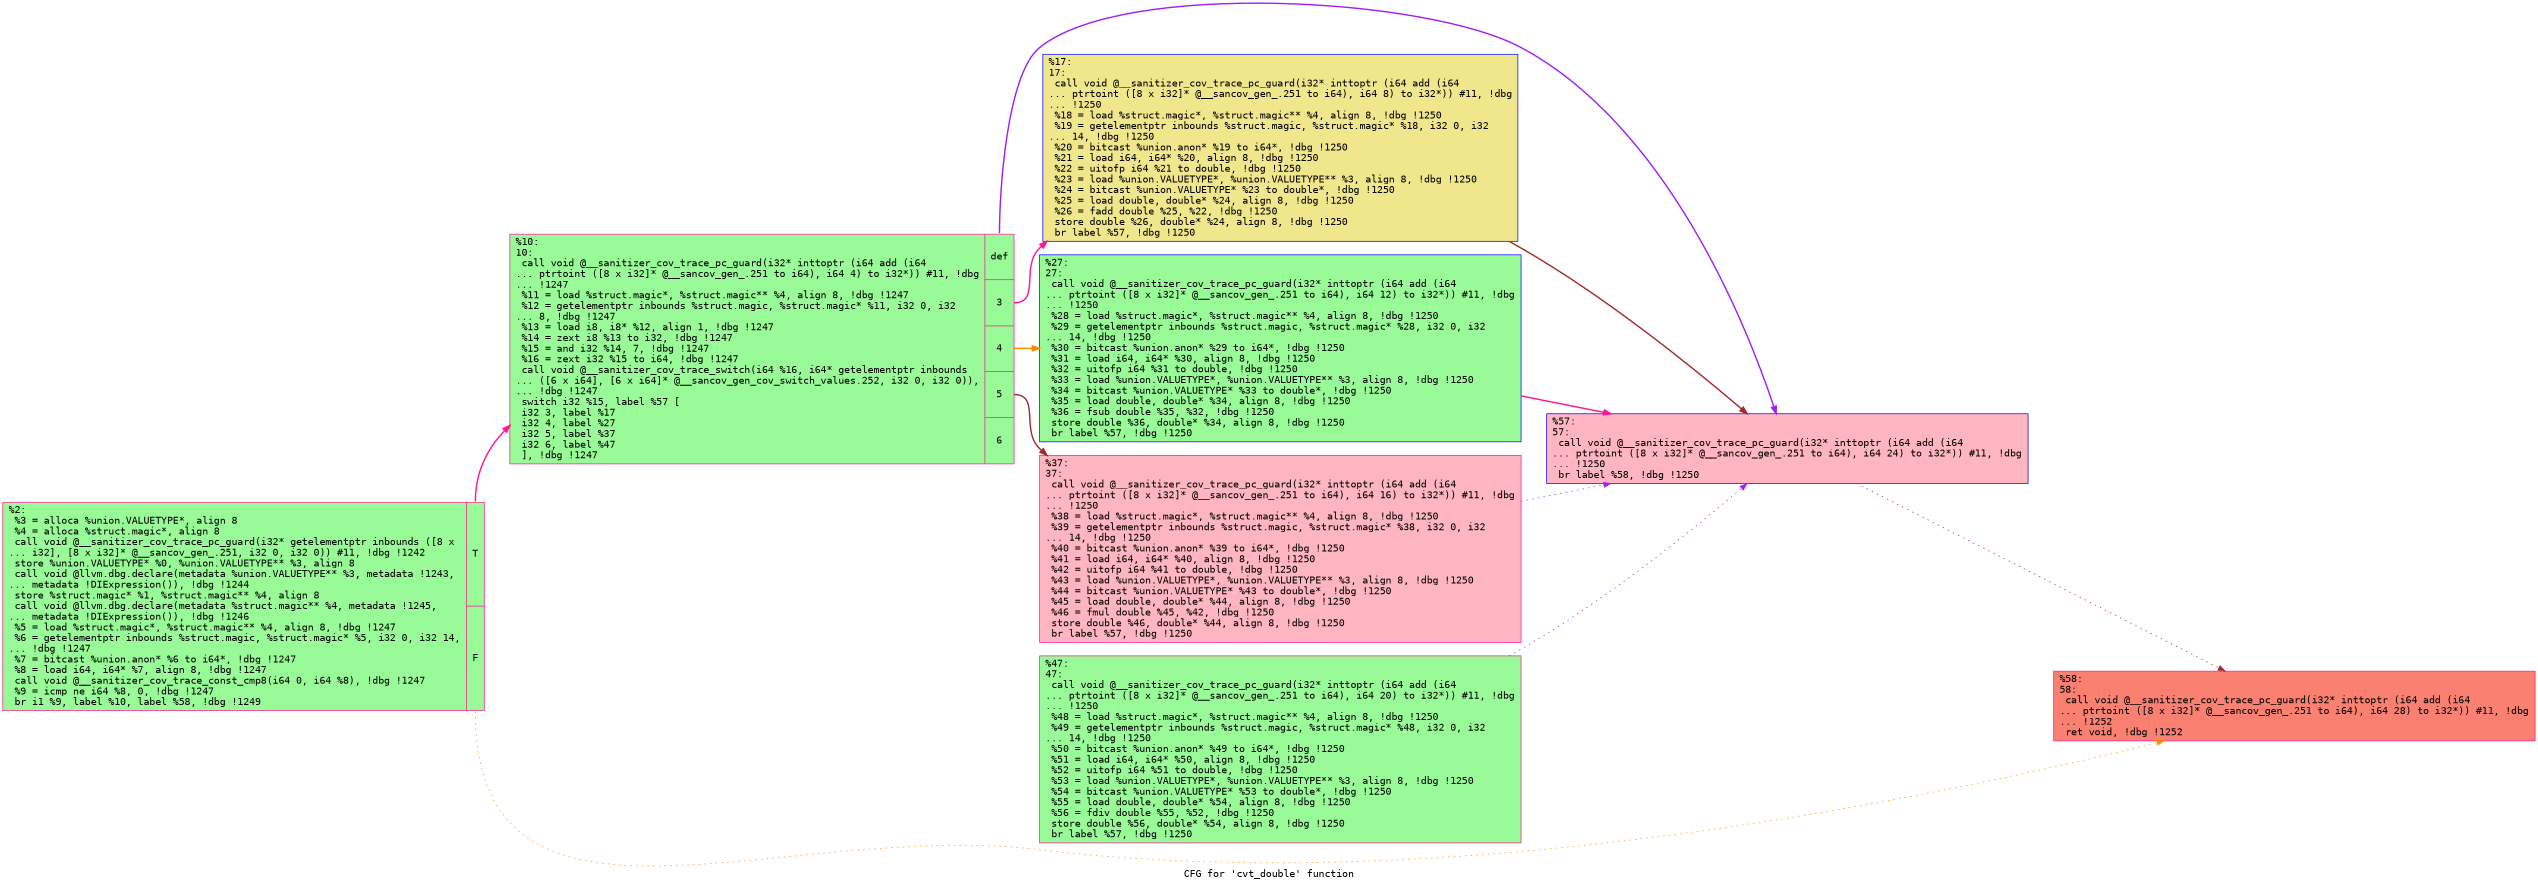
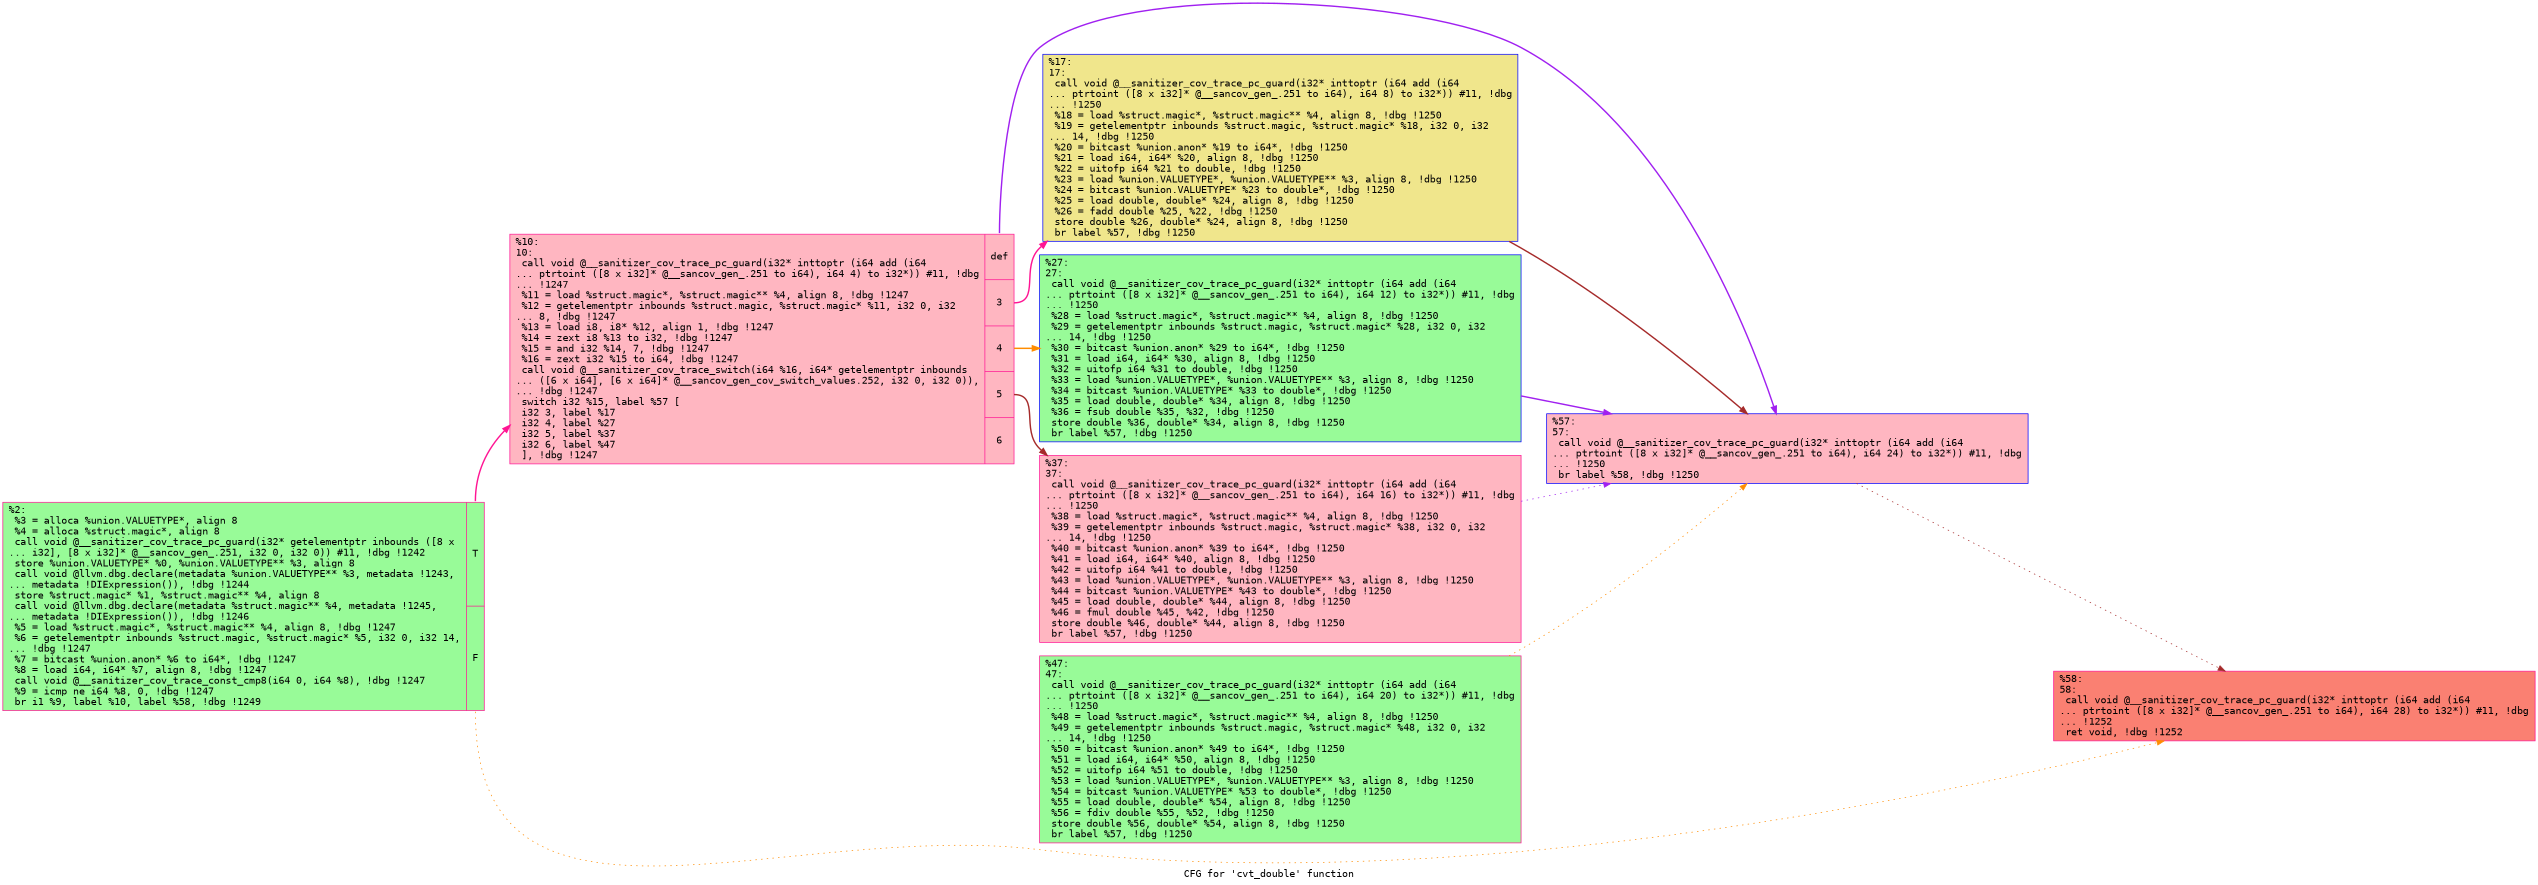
(762, 349) -> (762, 349)
(1562, 404) -> (1562, 404)
(1629, 577) -> (1629, 577)
